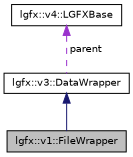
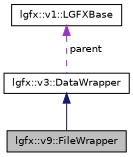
(67, 15) -> (67, 15)
(67, 141) -> (67, 141)
